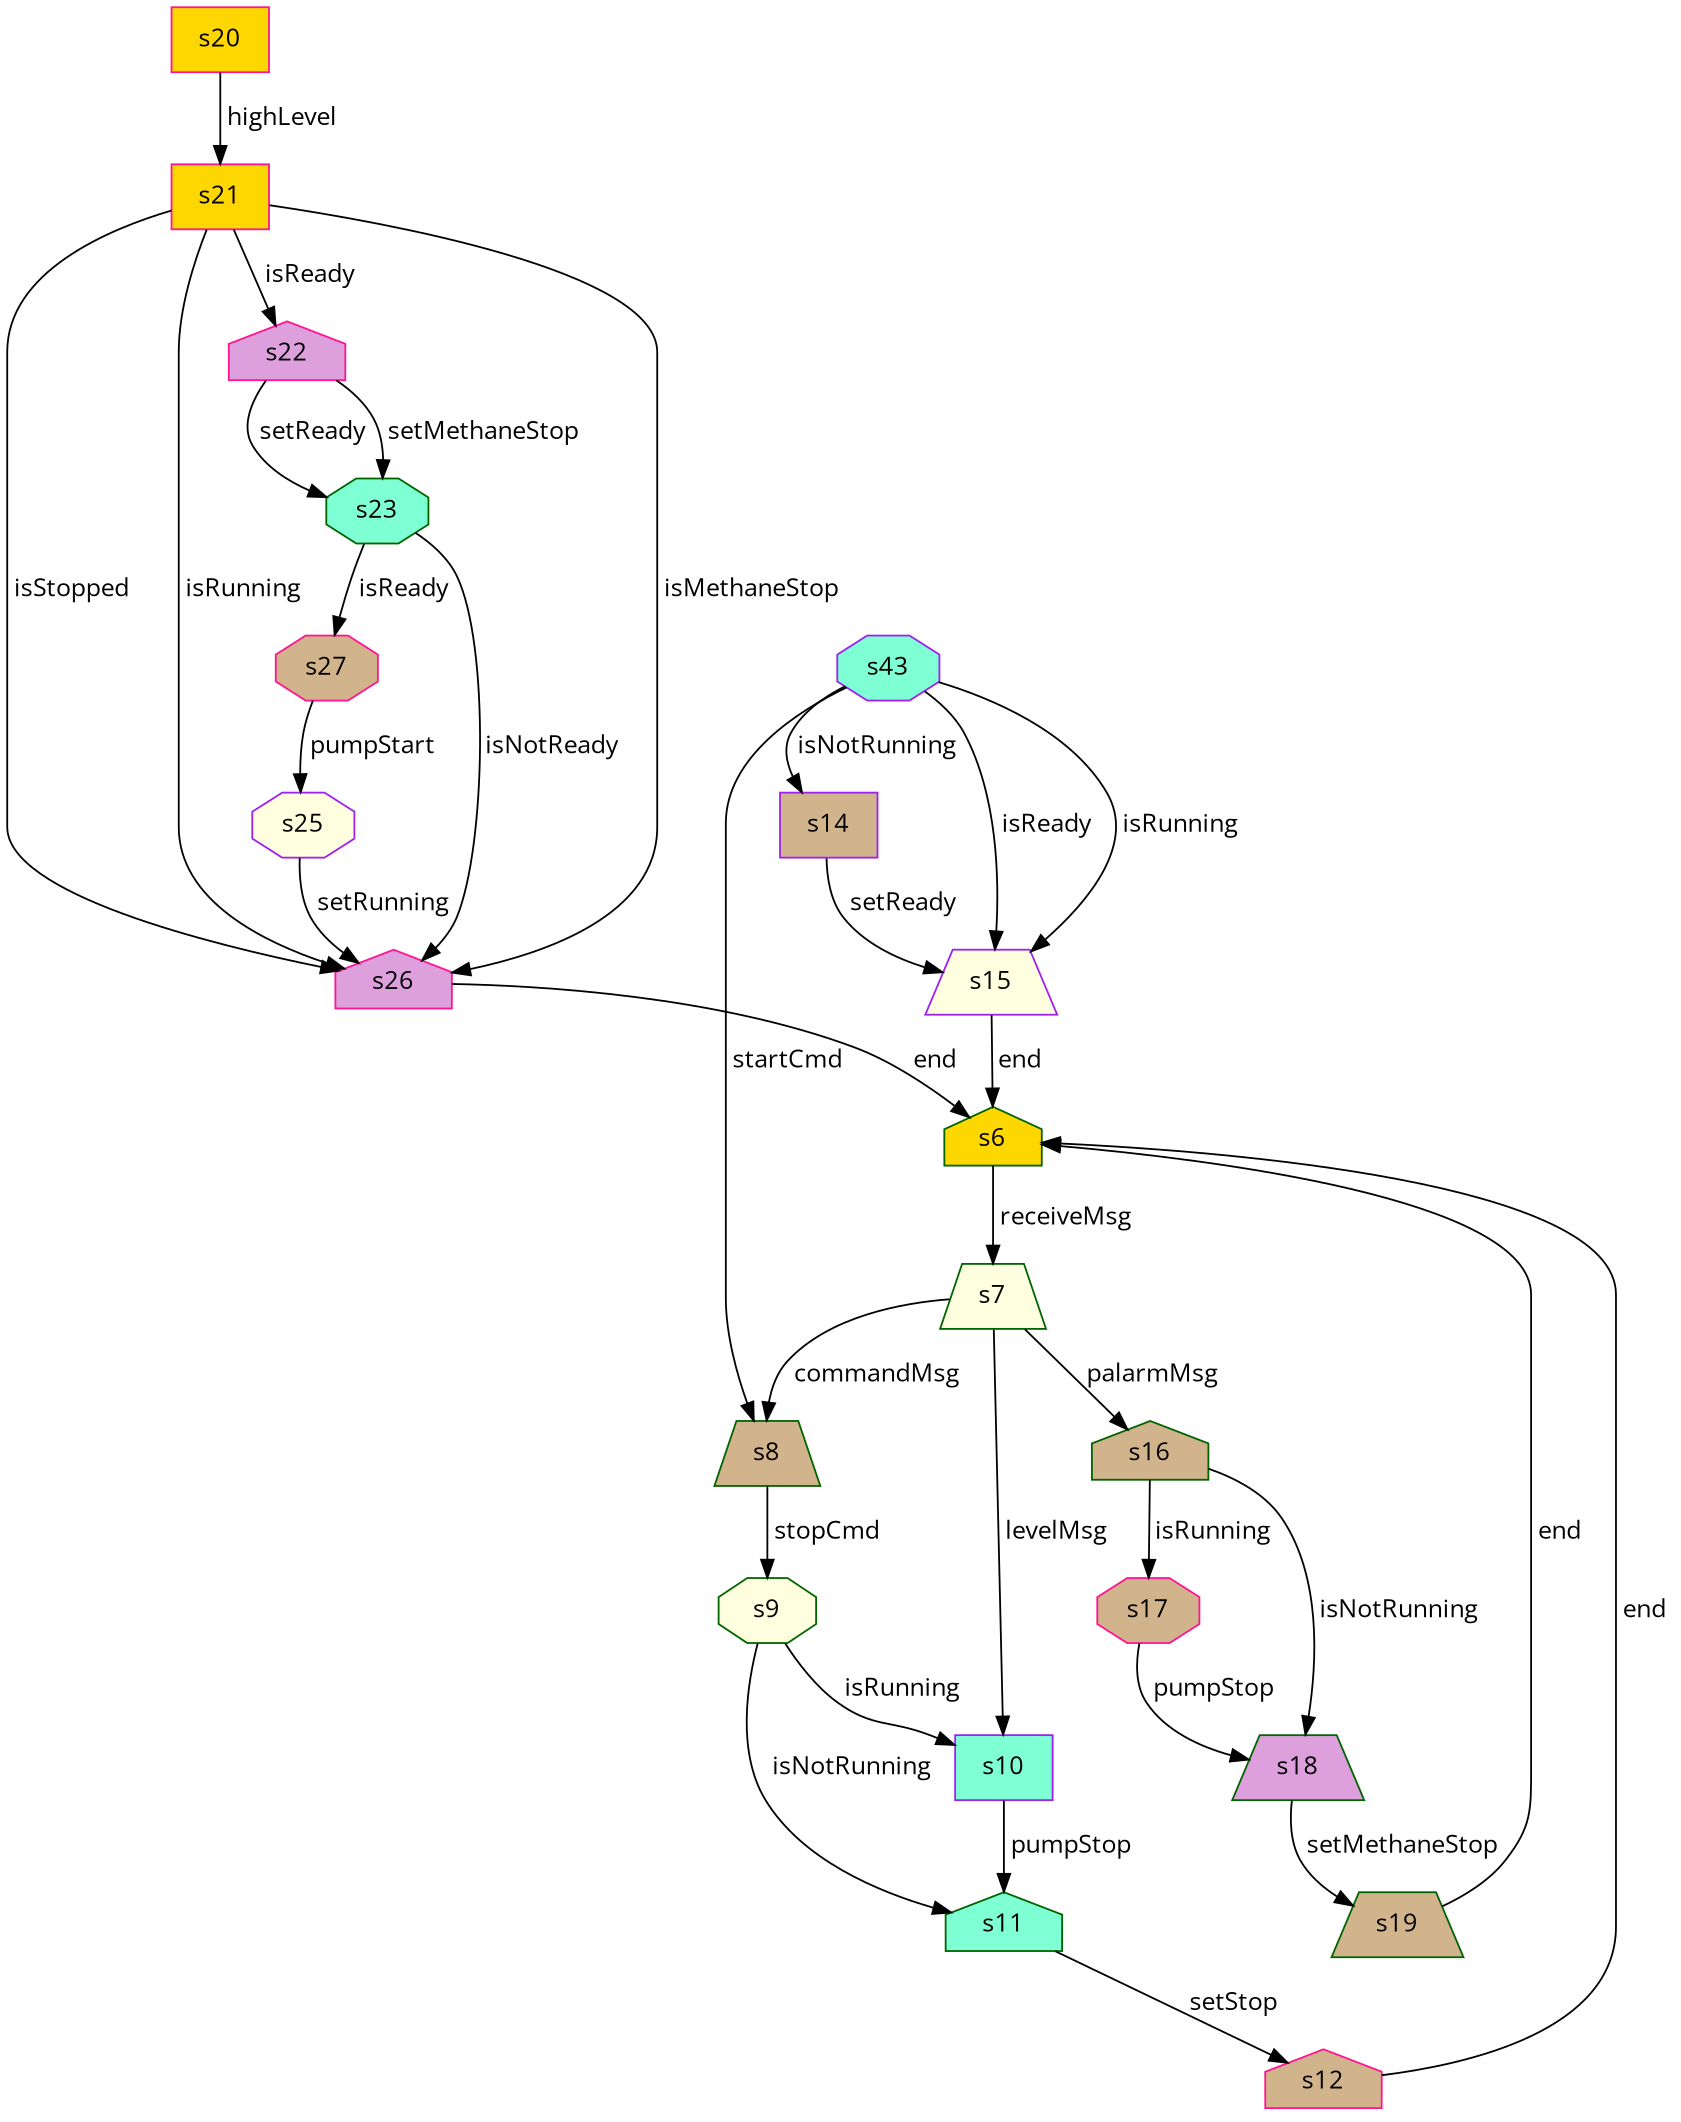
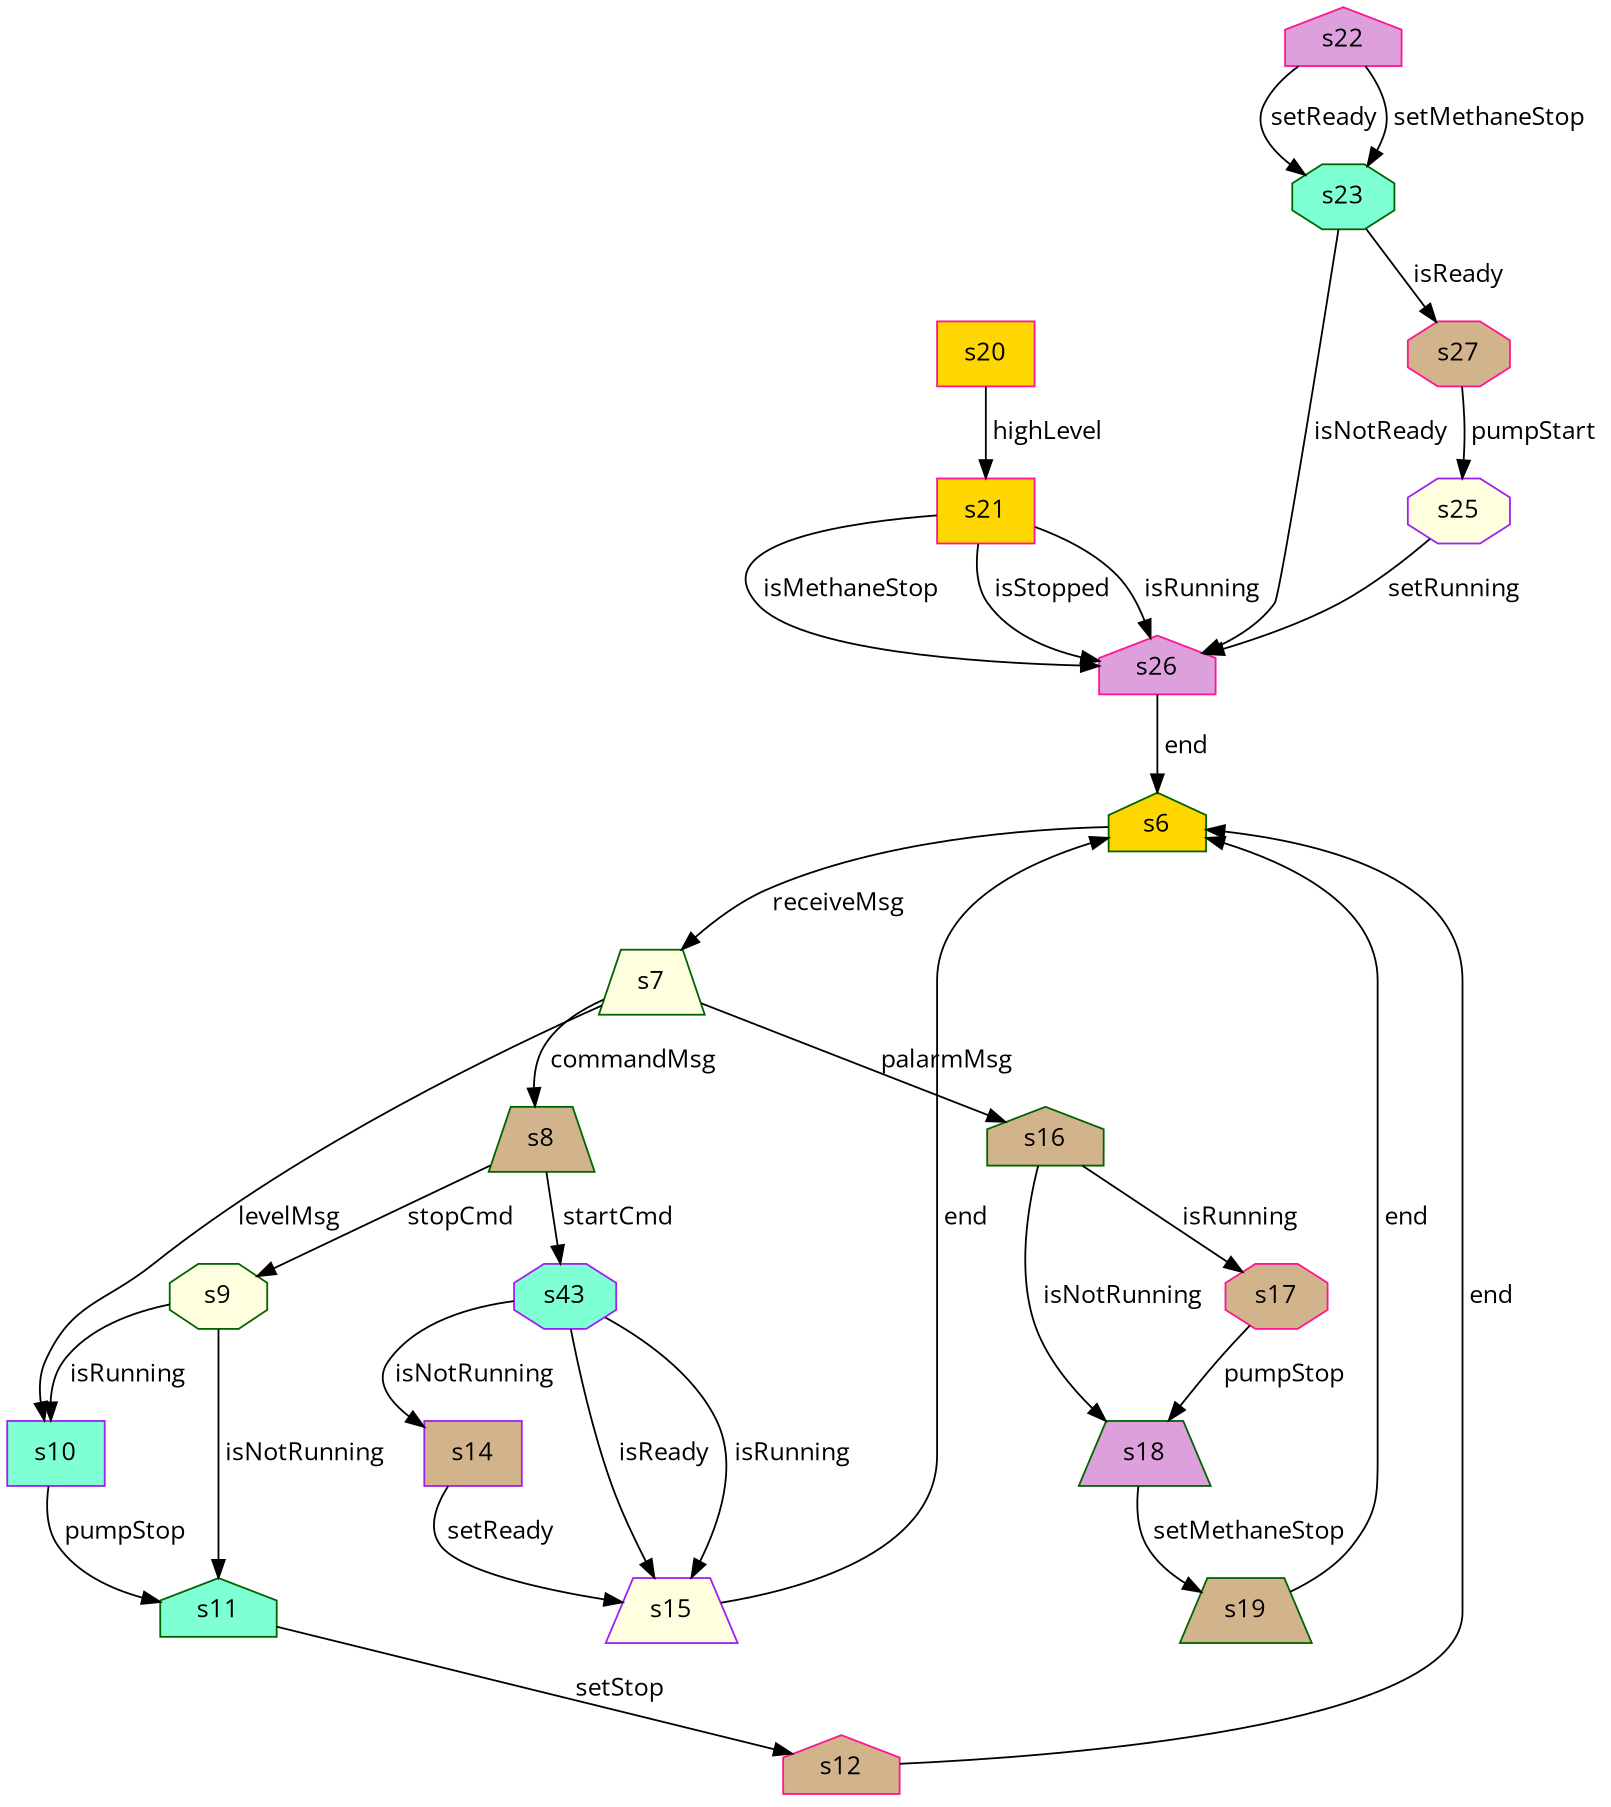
(251, 269) -> none
(726, 1000) -> (552, 1209)
